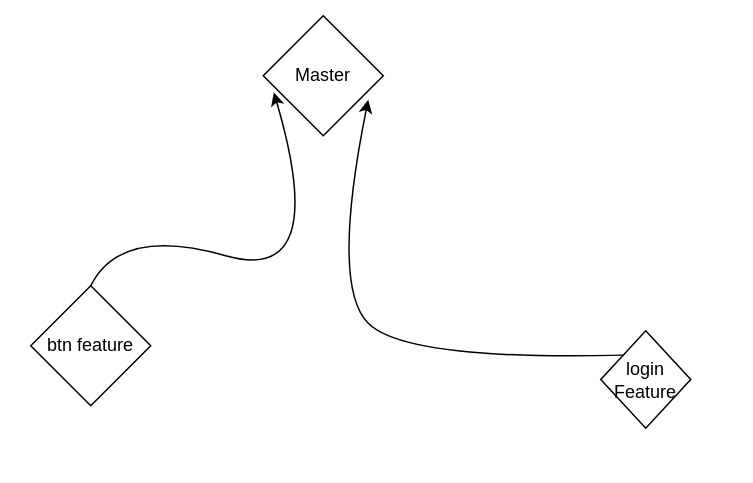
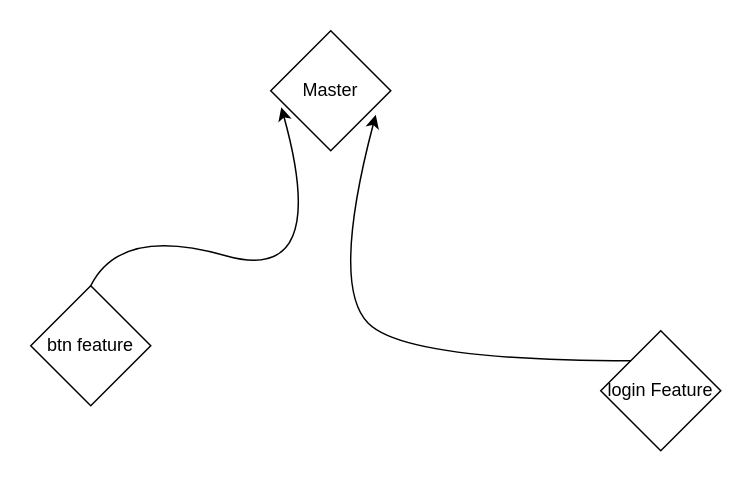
(323, 76) -> (331, 91)
(646, 380) -> (661, 391)
